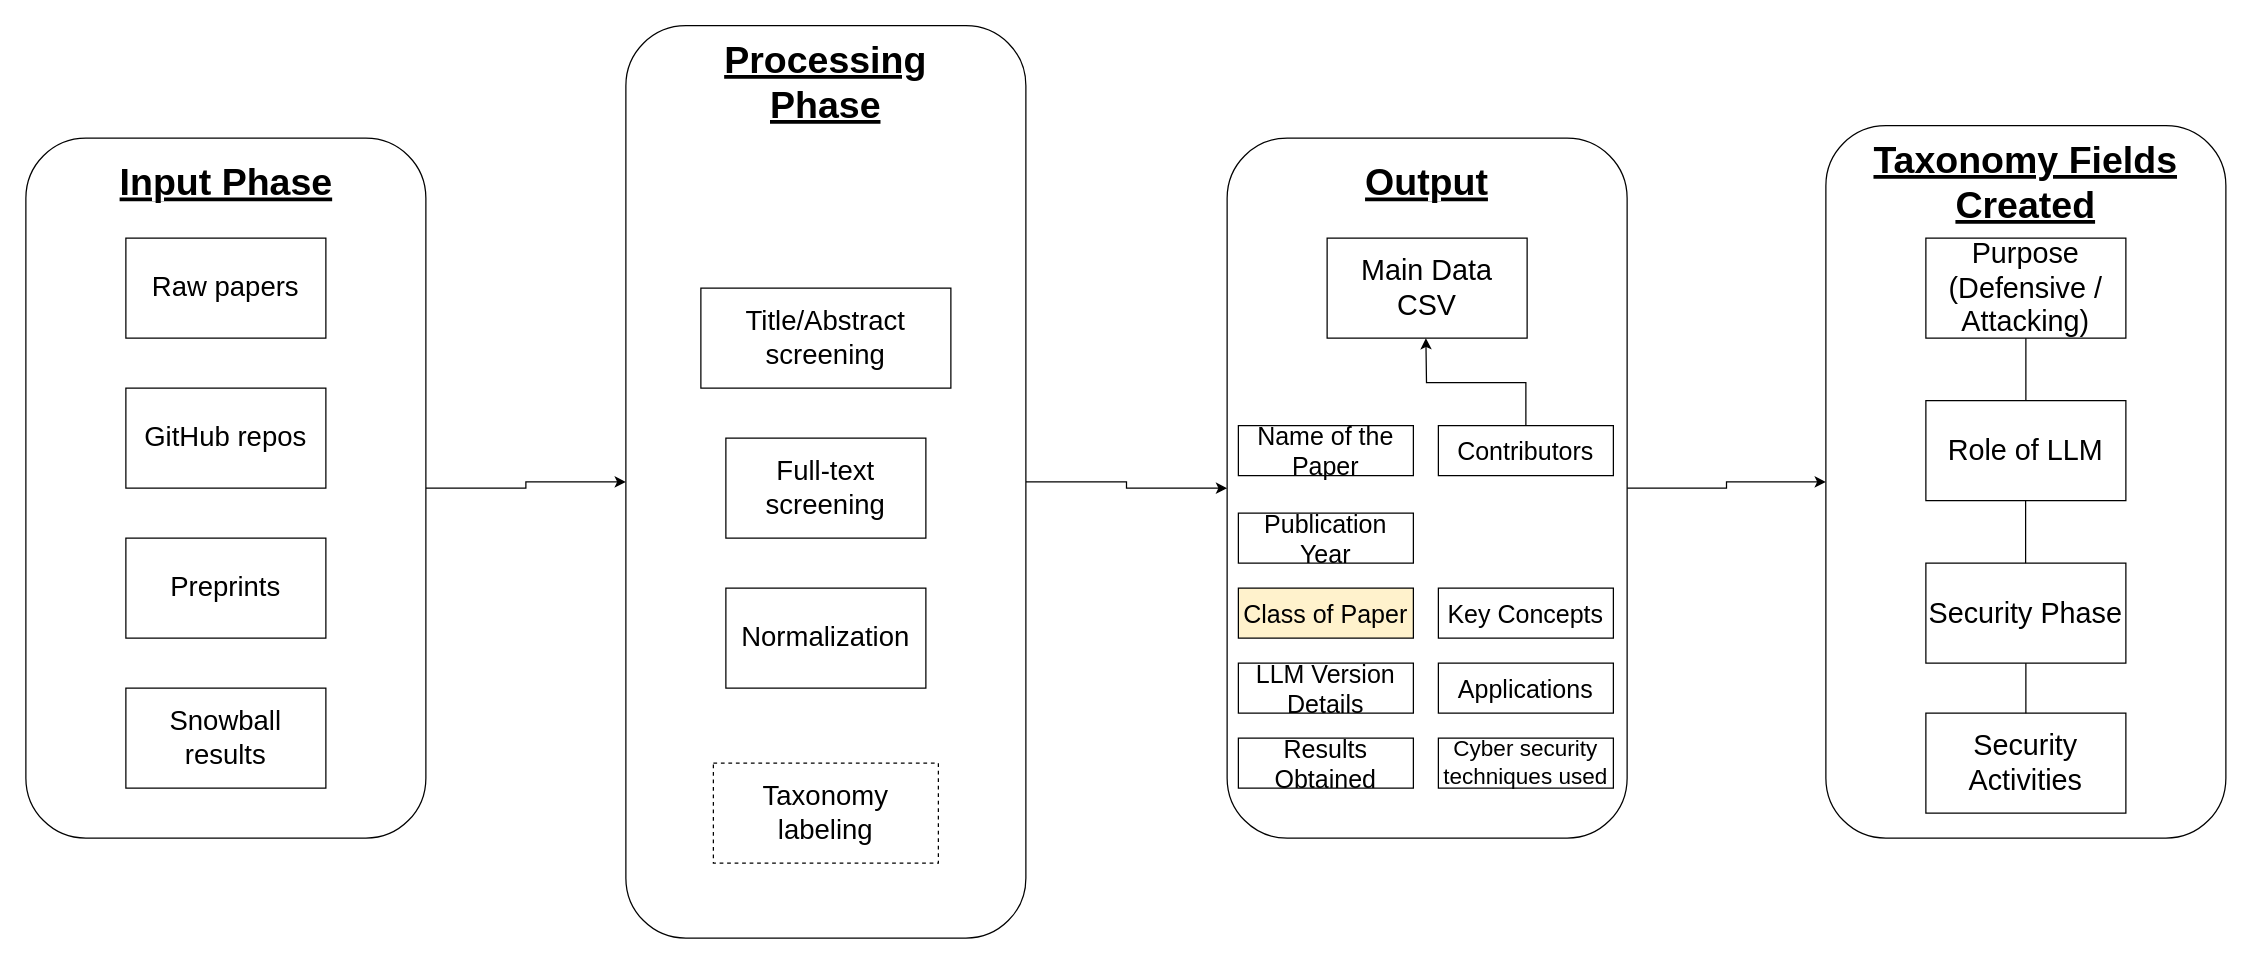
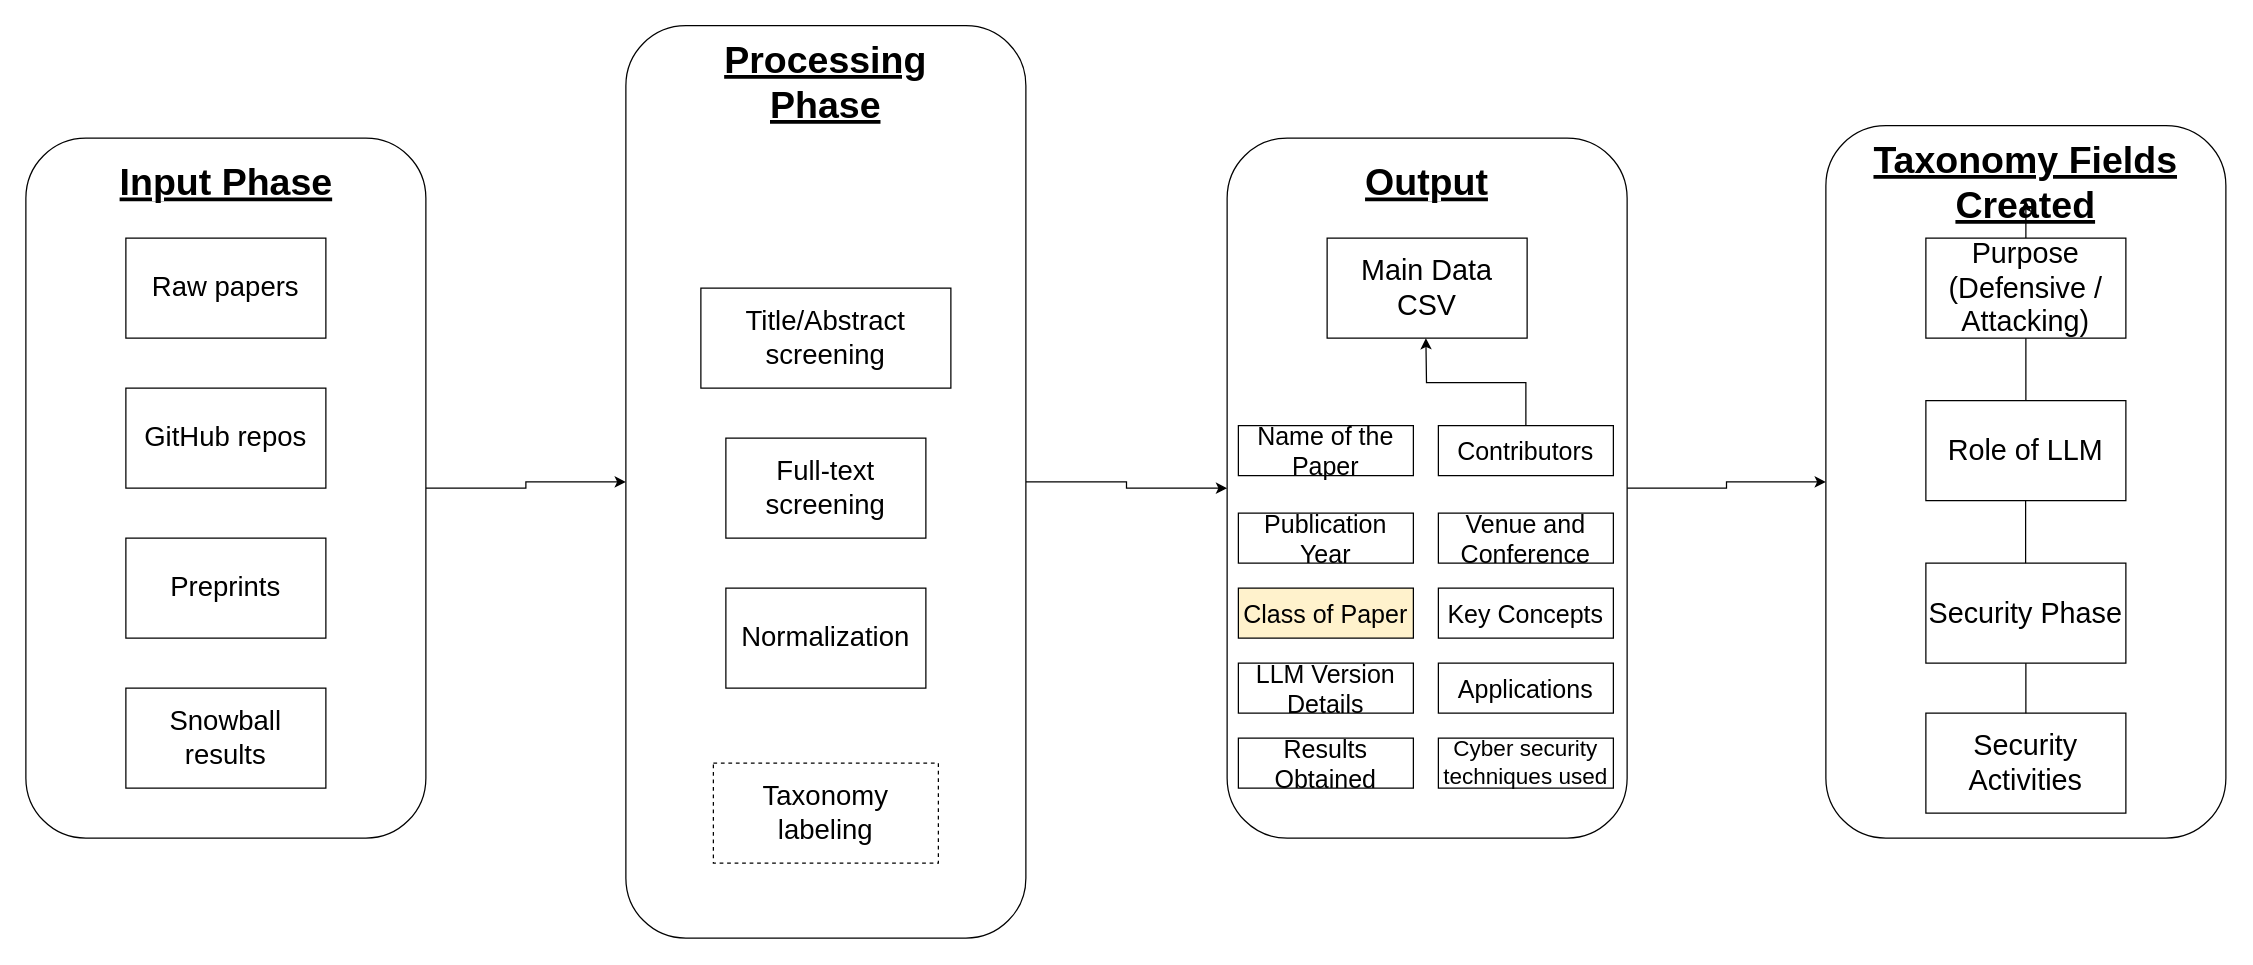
none -> (2026, 224)
none -> (1526, 538)
